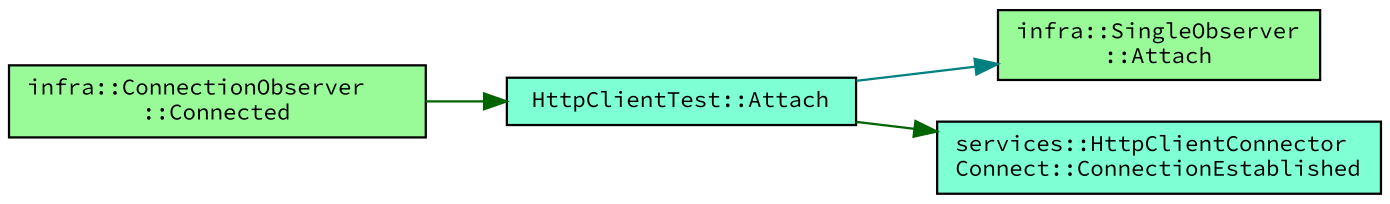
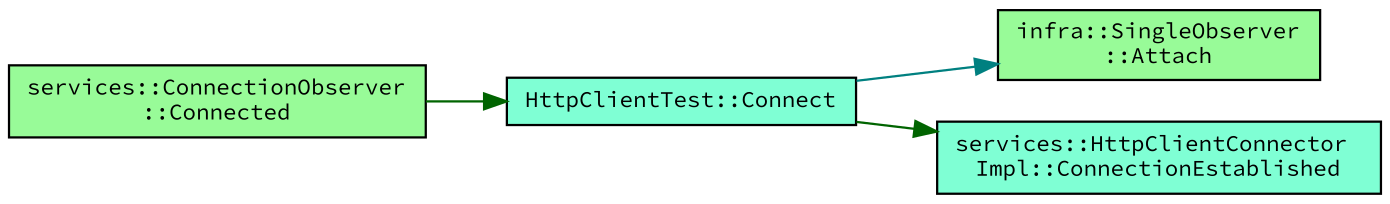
(217, 101) -> (217, 101)
(681, 101) -> (681, 101)
(1159, 158) -> (1159, 158)
